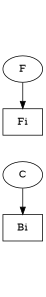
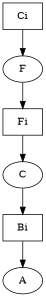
none -> (23, 16)
none -> (23, 145)
none -> (23, 281)
